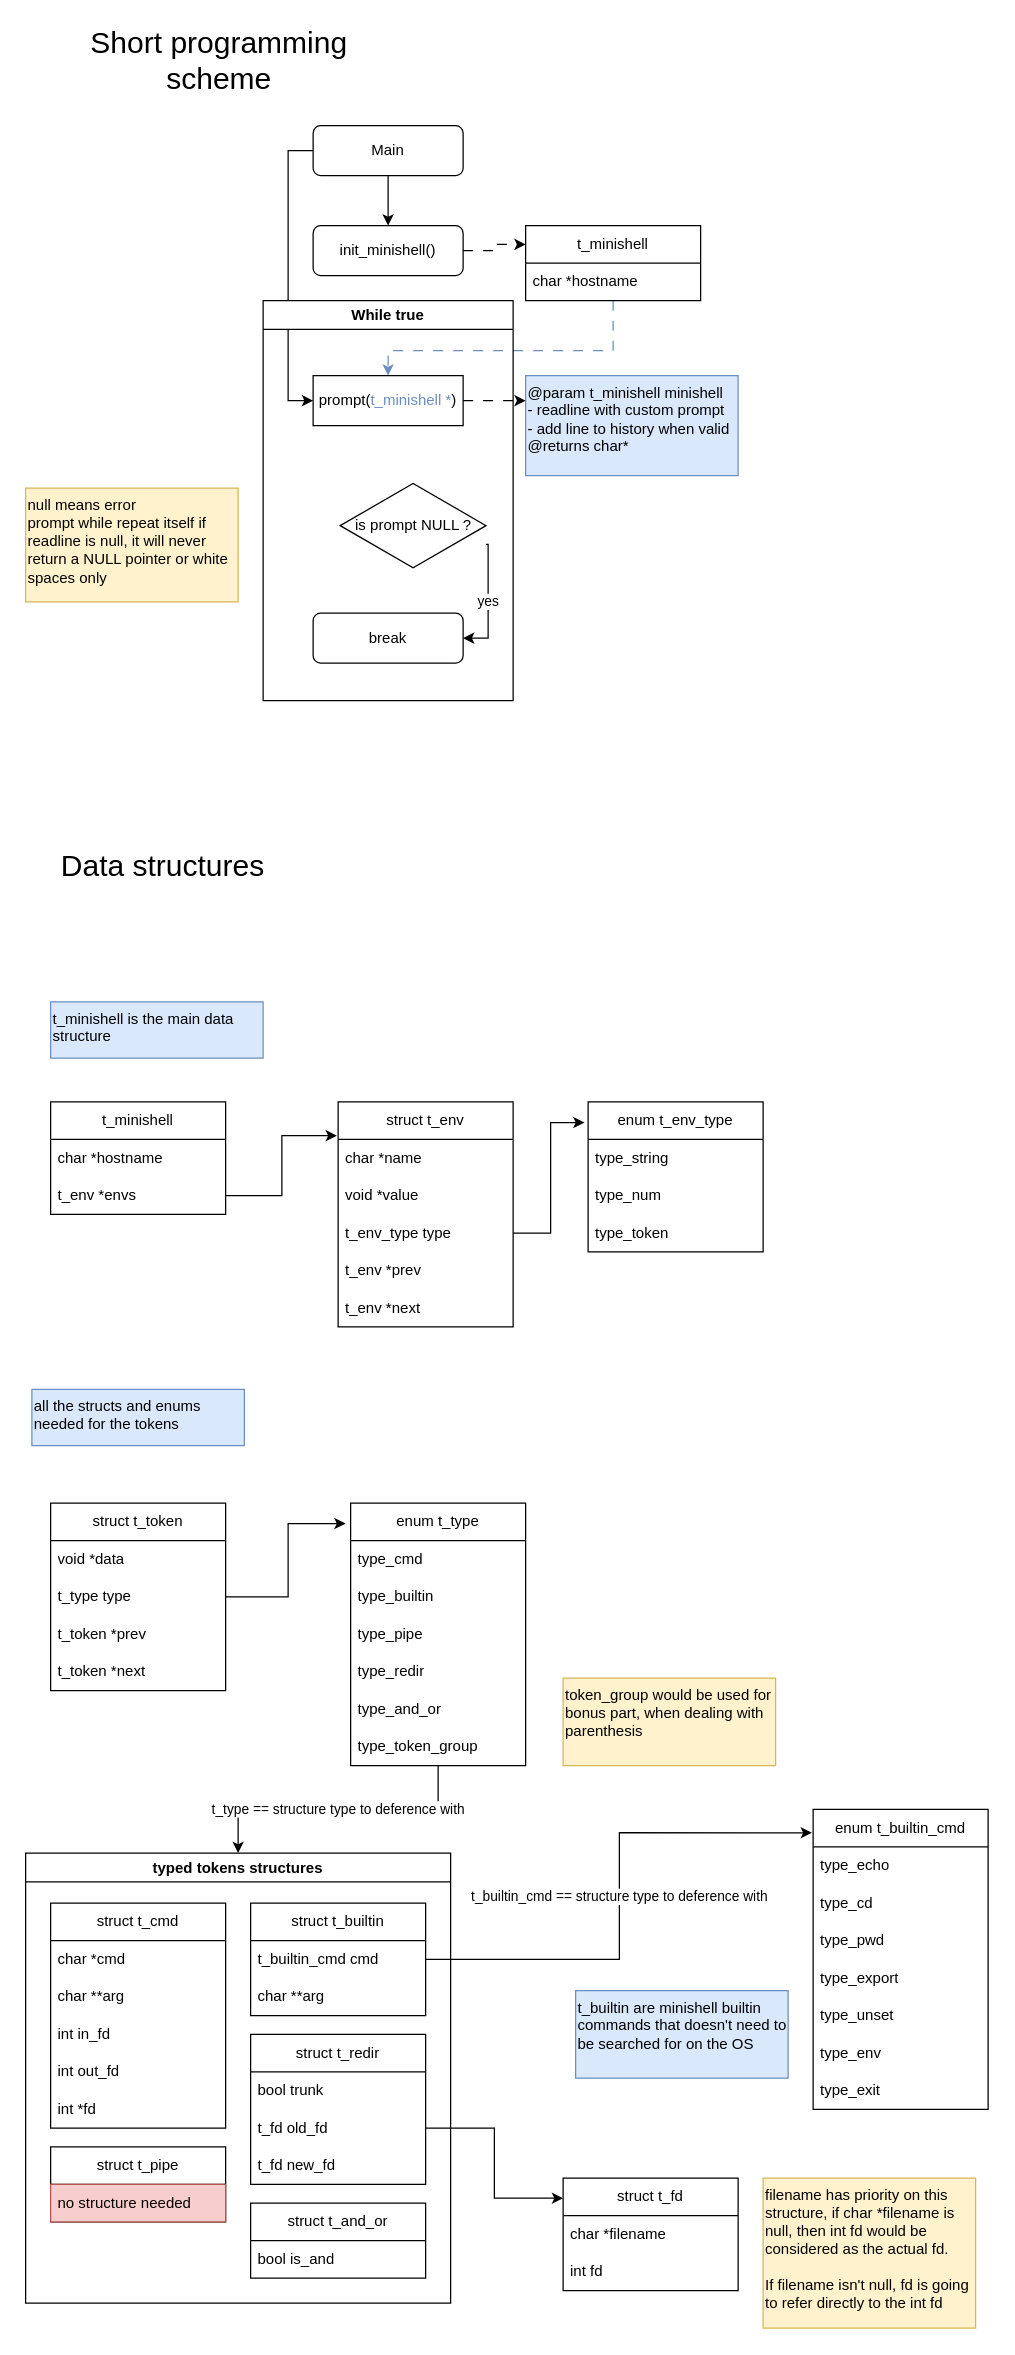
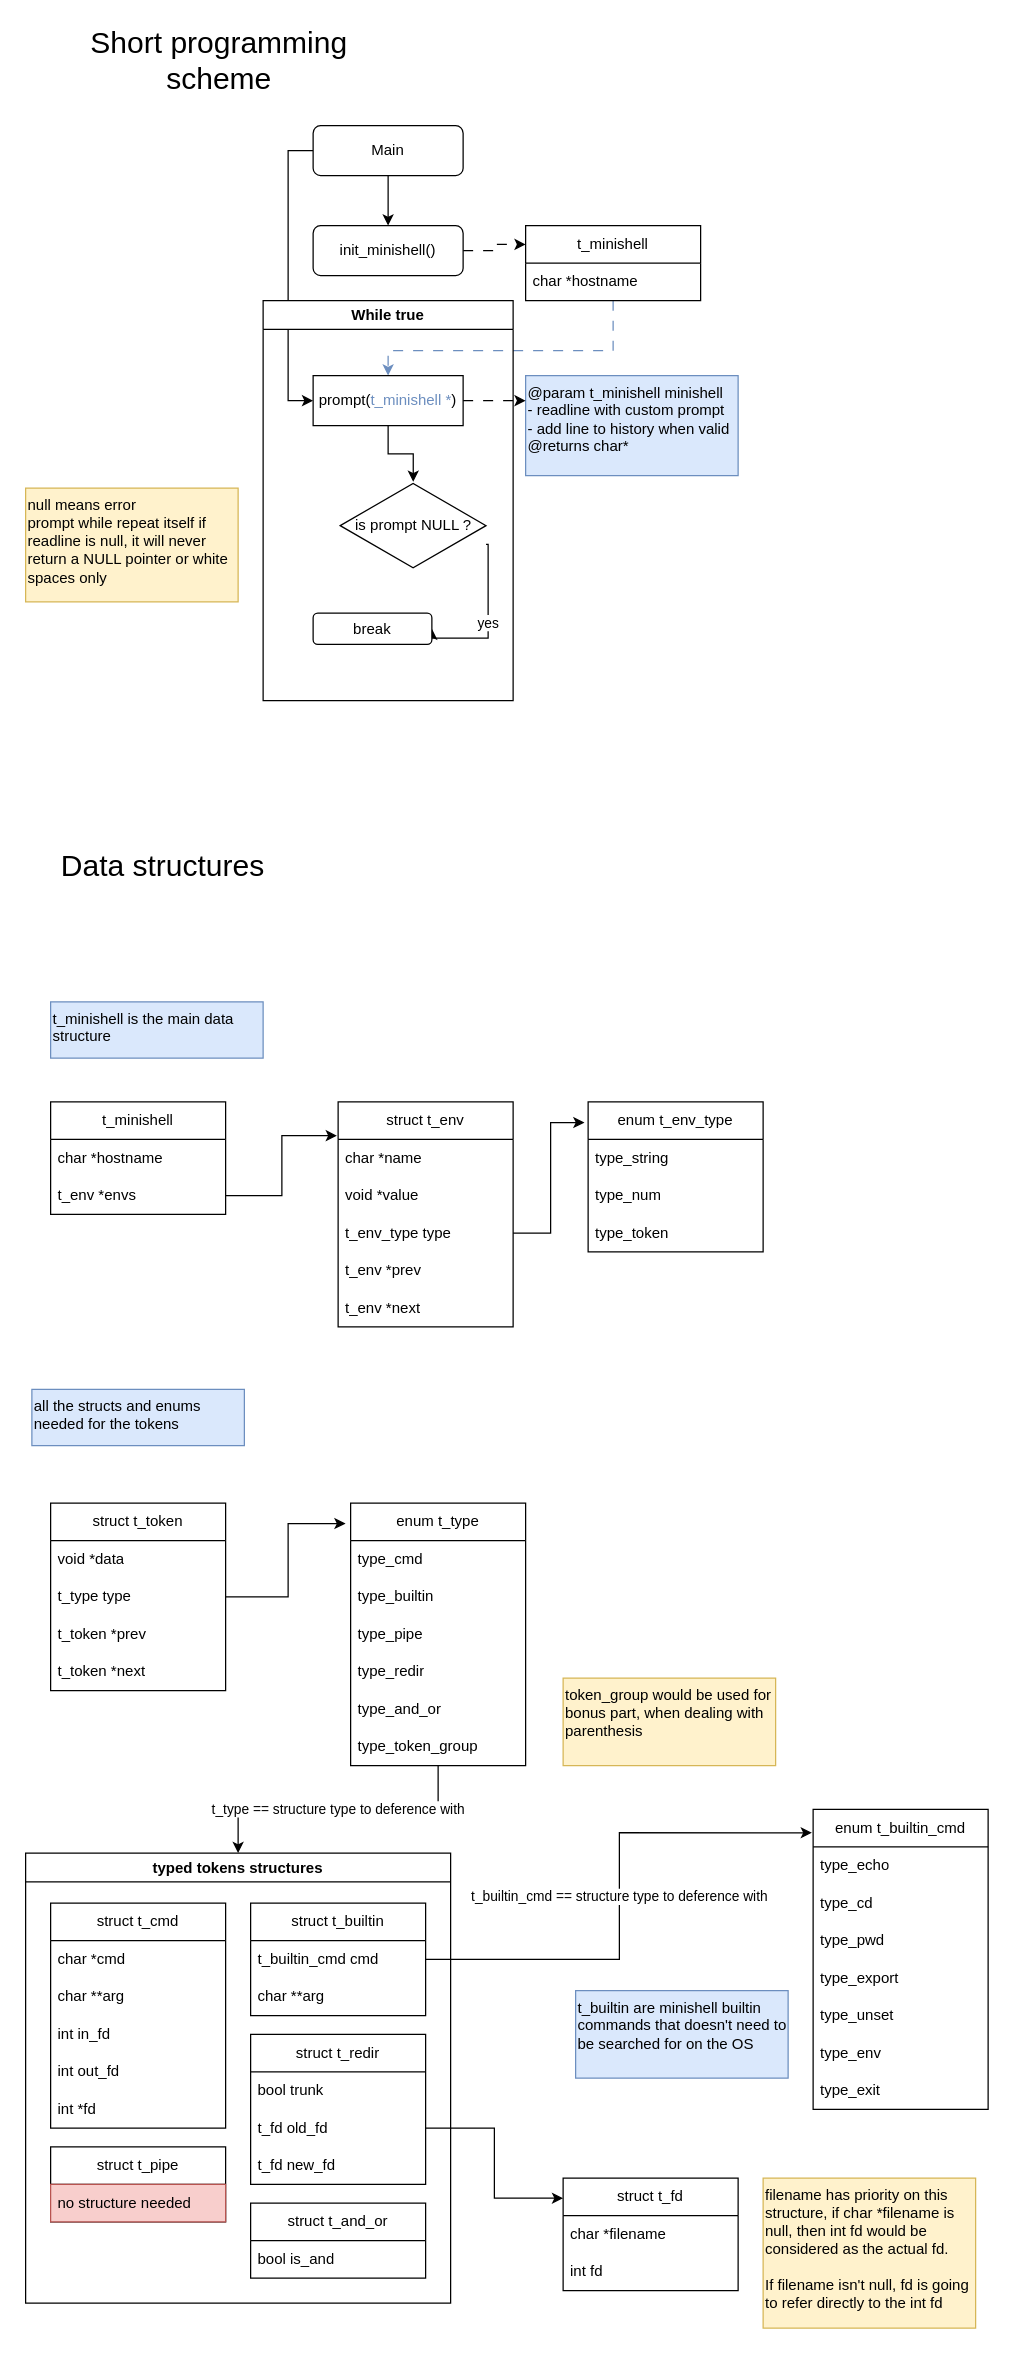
none -> (396, 454)
(388, 638) -> (373, 629)
